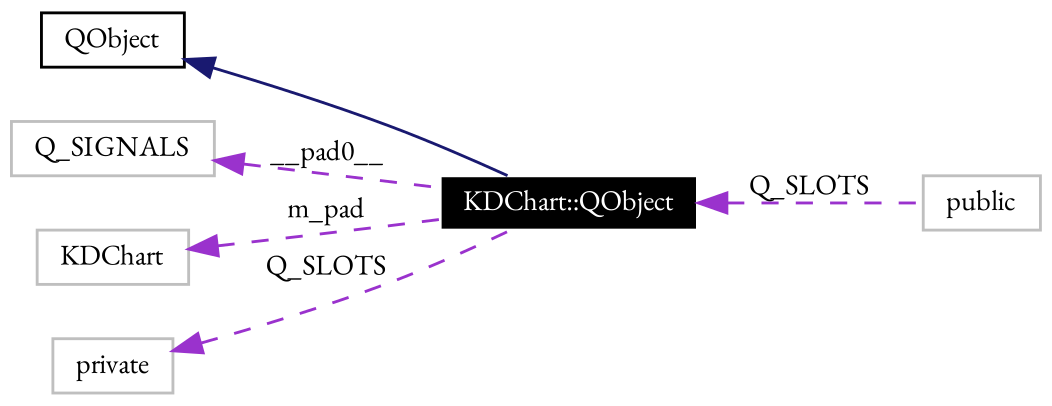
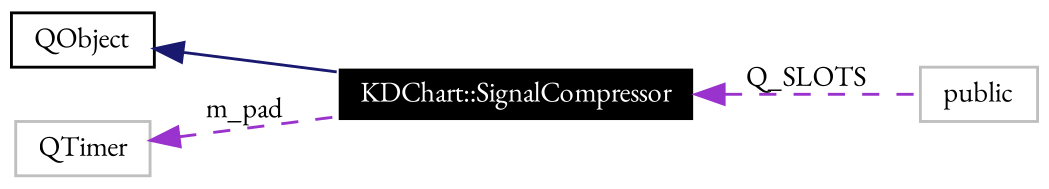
(113, 149) -> none
(569, 203) -> (516, 94)
(113, 257) -> (83, 149)
(113, 366) -> none
